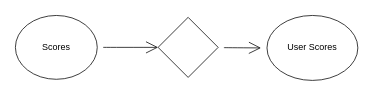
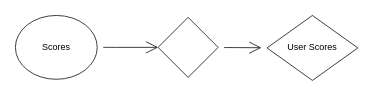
(312, 48) -> (312, 48)
